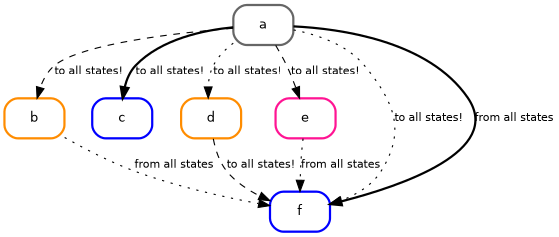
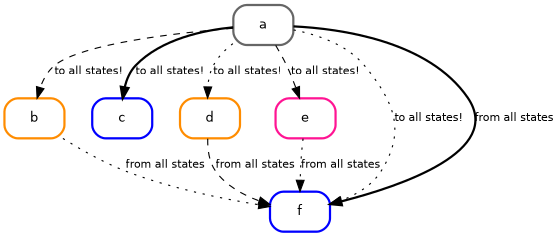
(261, 165) -> (256, 165)
